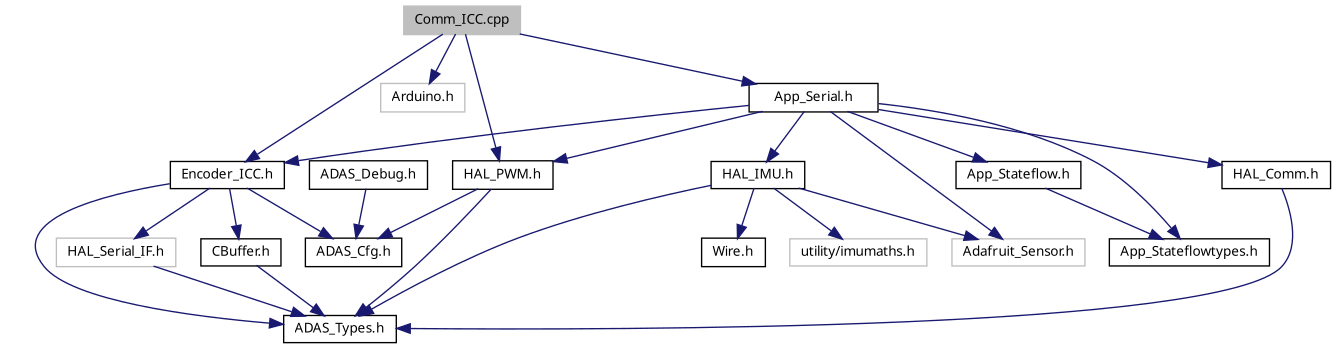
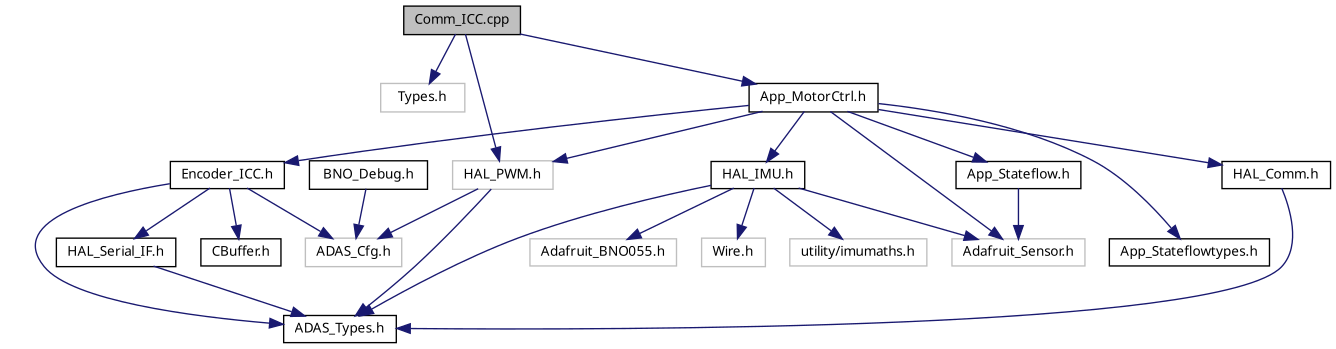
(462, 20) -> (462, 20)
(350, 94) -> none
(423, 98) -> (423, 98)
(814, 98) -> (814, 98)
(368, 175) -> (368, 175)
(503, 175) -> (503, 175)
(1098, 211) -> (1018, 207)
(116, 252) -> (116, 252)
(354, 252) -> (354, 252)
none -> (603, 252)
(733, 252) -> (733, 252)
(285, 287) -> none
